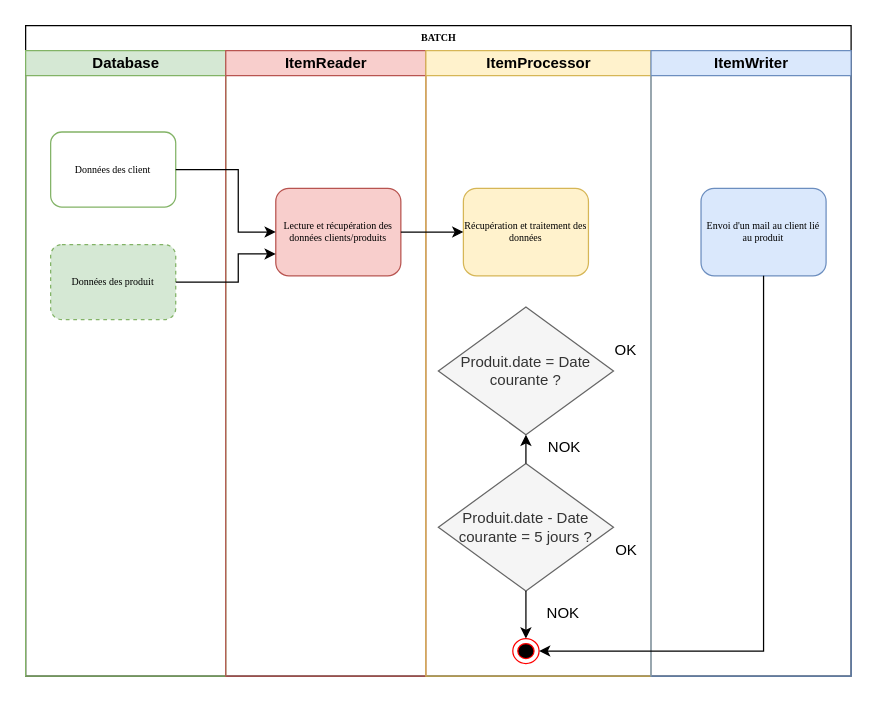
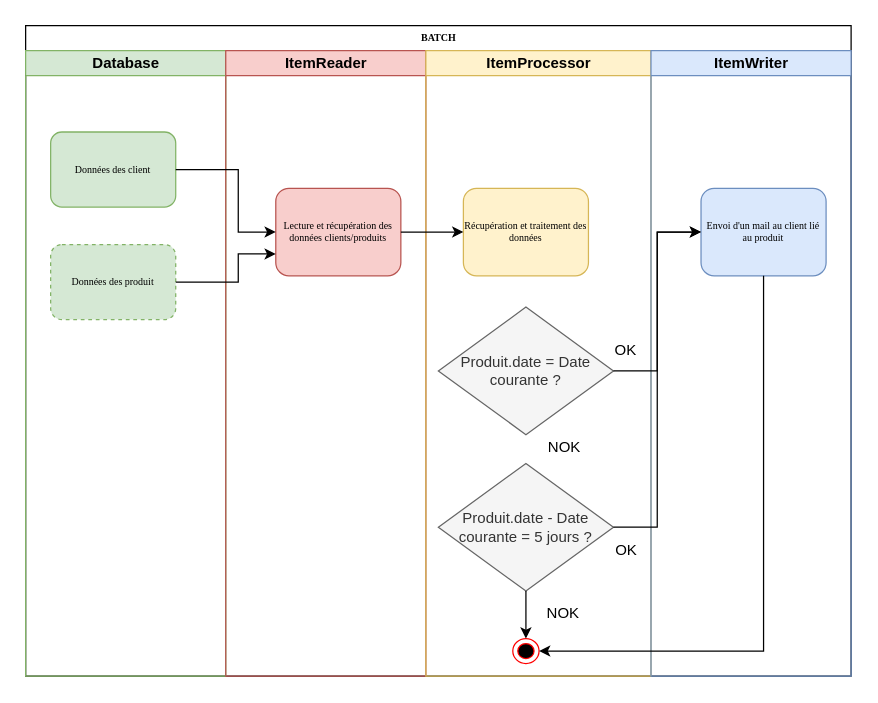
(113, 169) -> (113, 169)
none -> (632, 371)
(526, 444) -> (657, 471)
